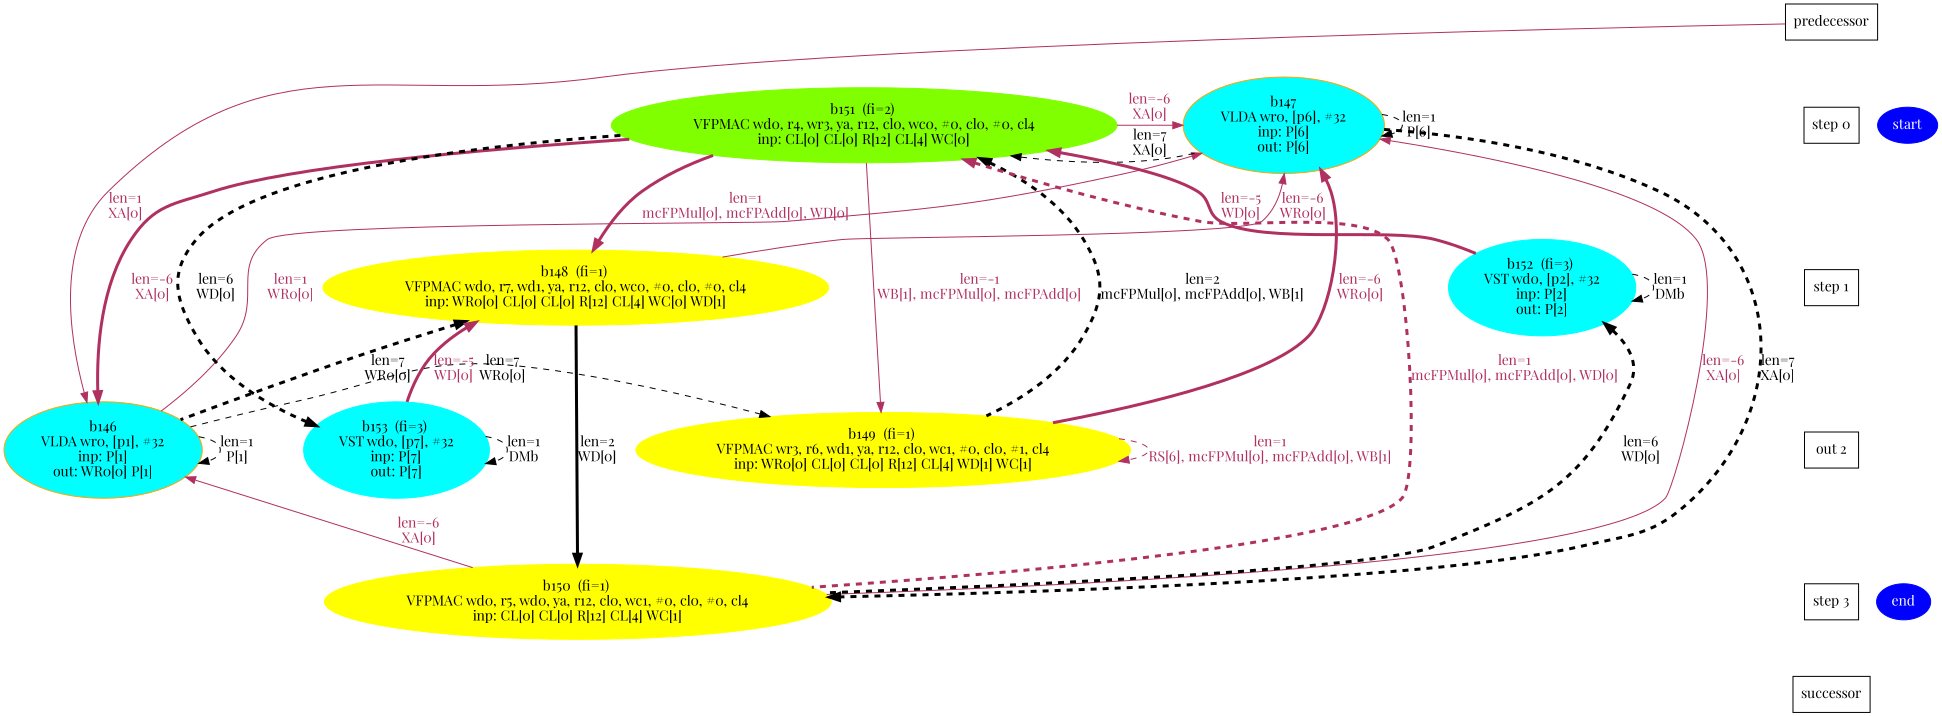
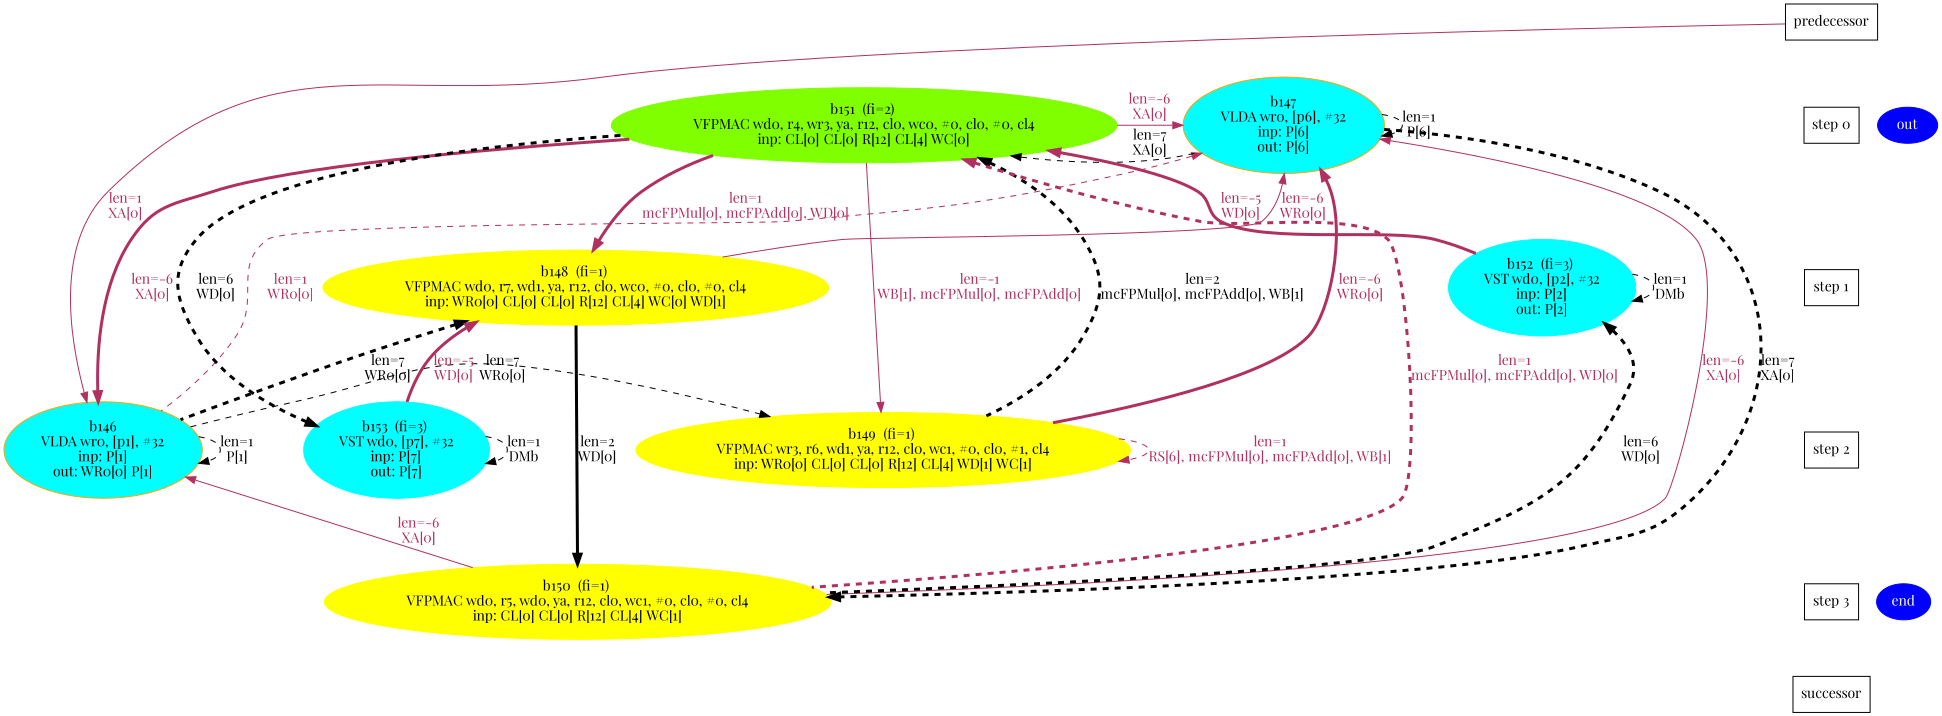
(1908, 125) -> (1908, 125)
(627, 224) -> (627, 224)
(1832, 450) -> (1832, 450)
